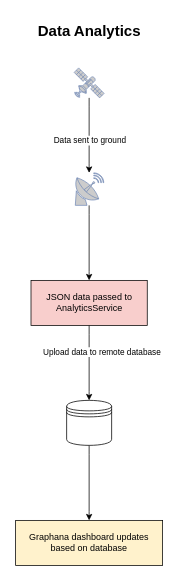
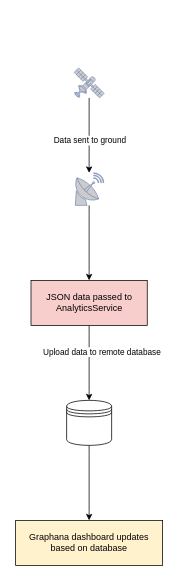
(89, 30) -> none
